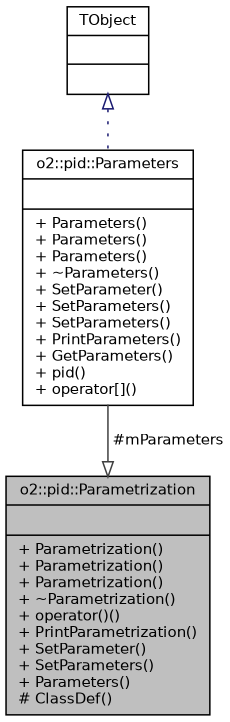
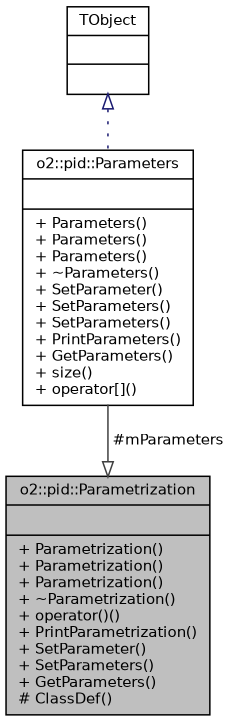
(60, 373) -> (64, 373)
(75, 682) -> (88, 682)
